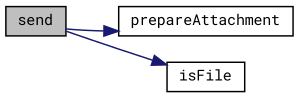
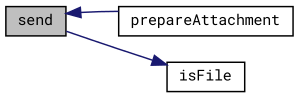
(91, 31) -> (100, 12)
